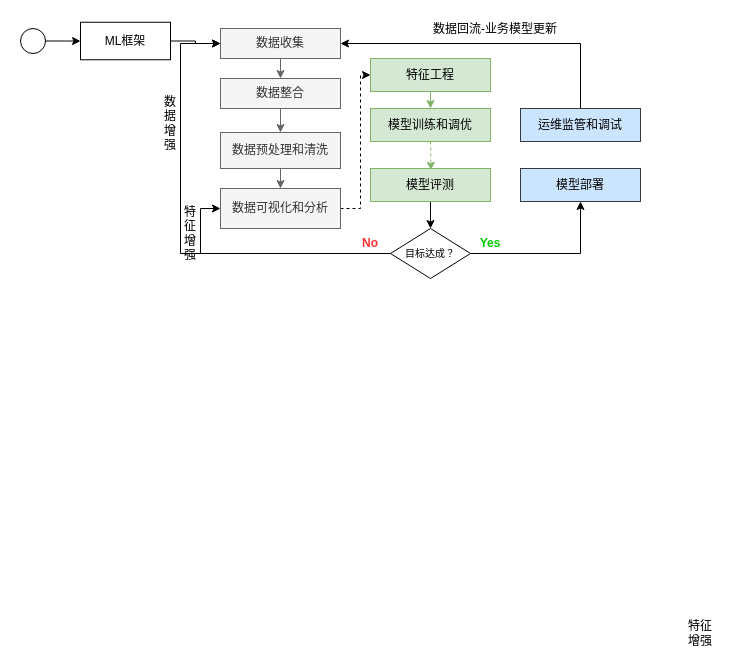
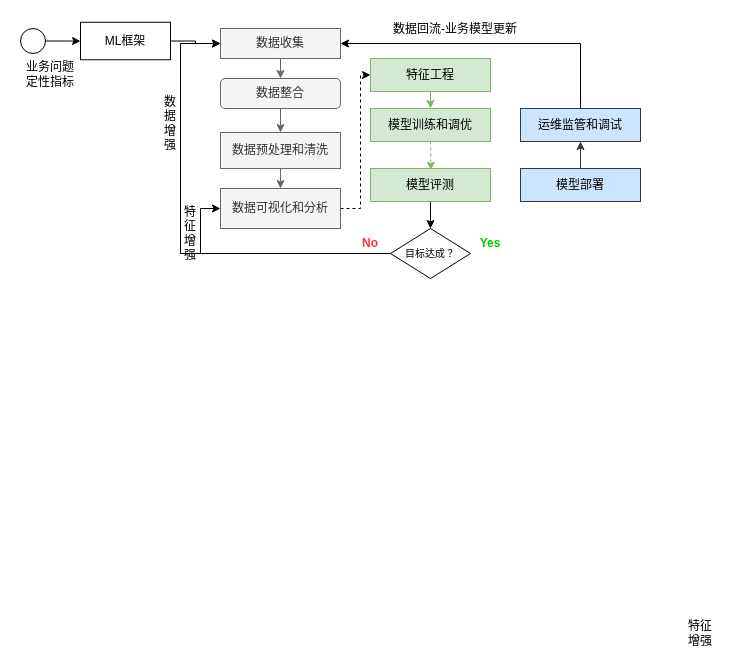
(496, 30) -> (456, 30)
none -> (51, 75)
(281, 94) -> (281, 94)
none -> (581, 158)
(548, 254) -> none
